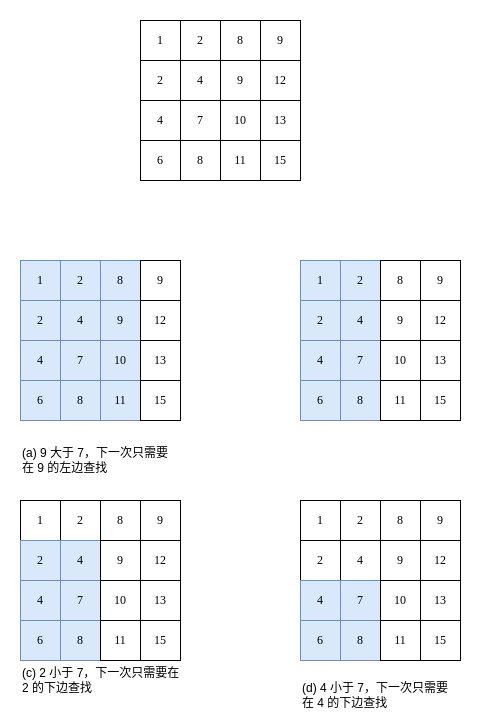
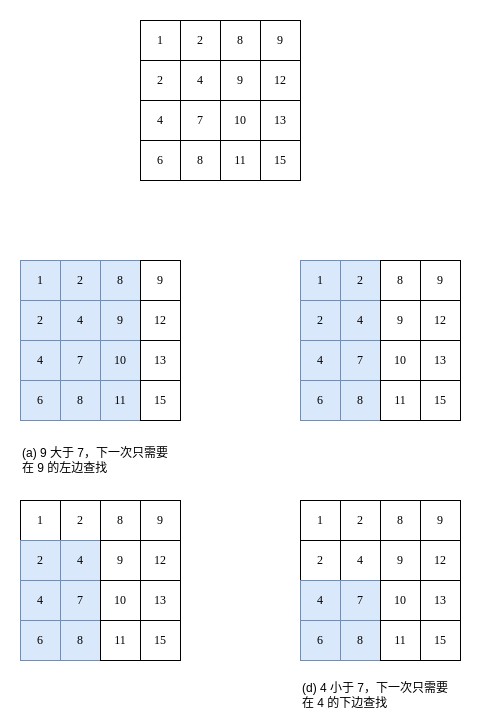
(101, 681) -> none
